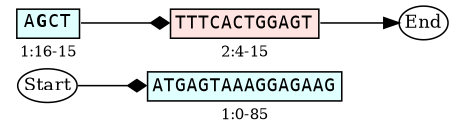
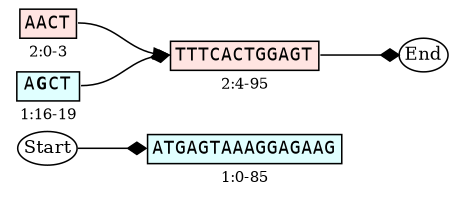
(352, 23) -> (350, 55)
none -> (47, 37)
(48, 52) -> (48, 115)
(245, 52) -> (245, 84)
